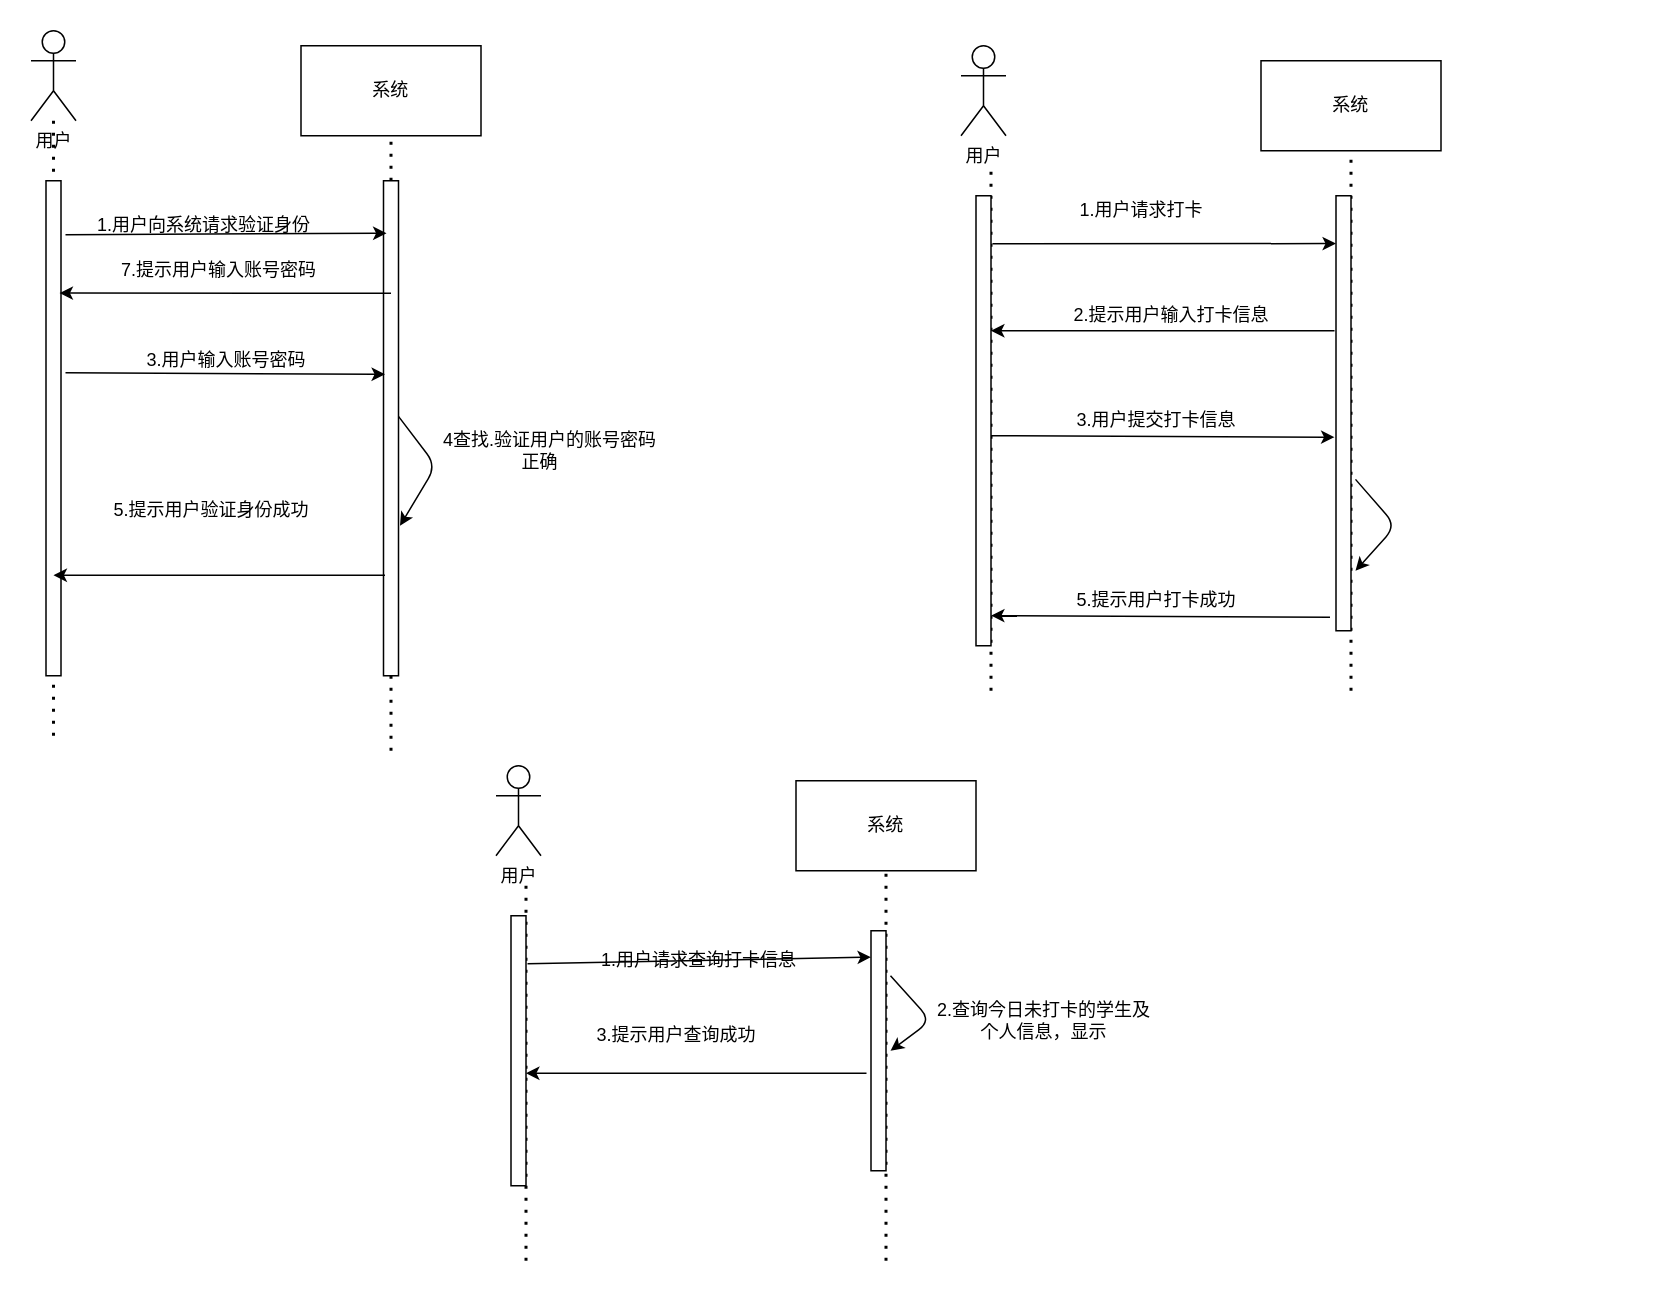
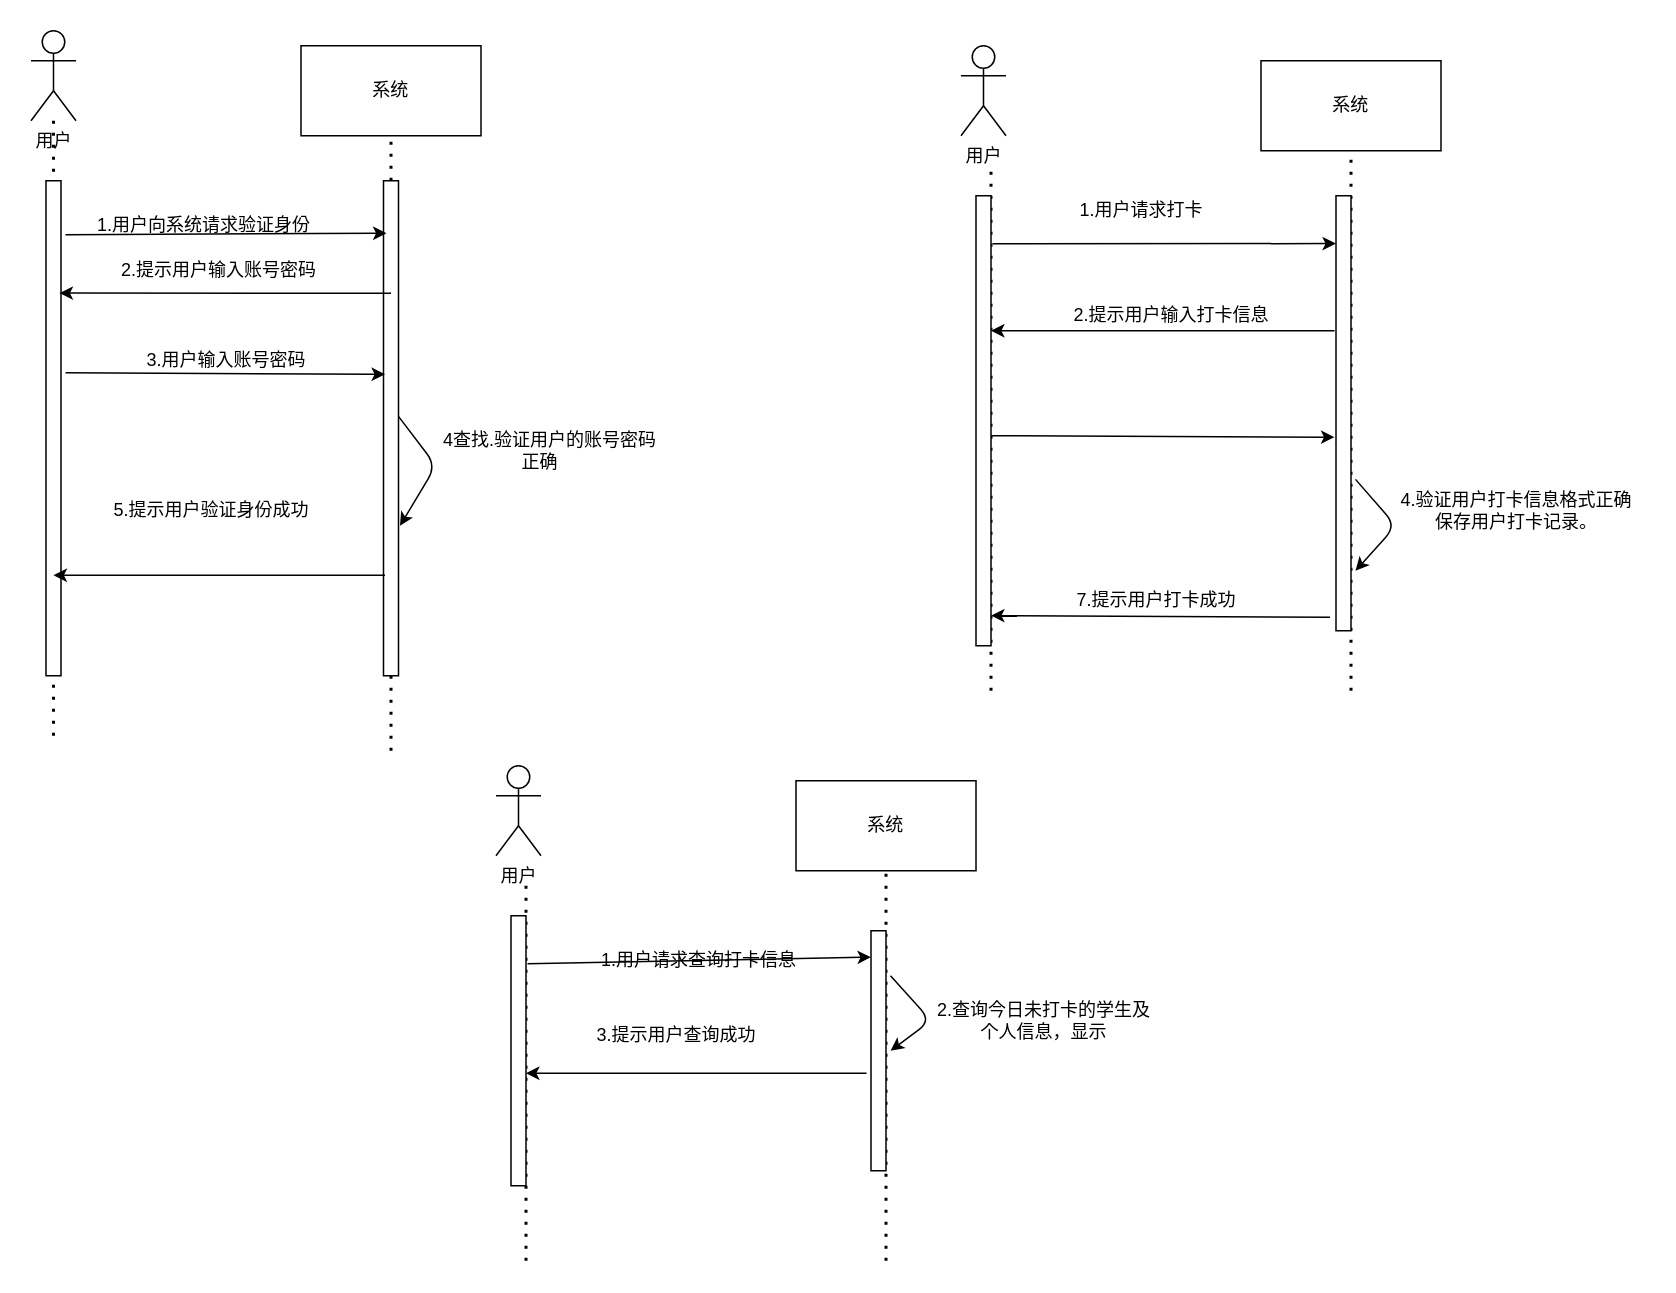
(219, 271) -> (219, 271)
(1156, 421) -> none
none -> (1516, 511)
(1127, 601) -> (1127, 601)
